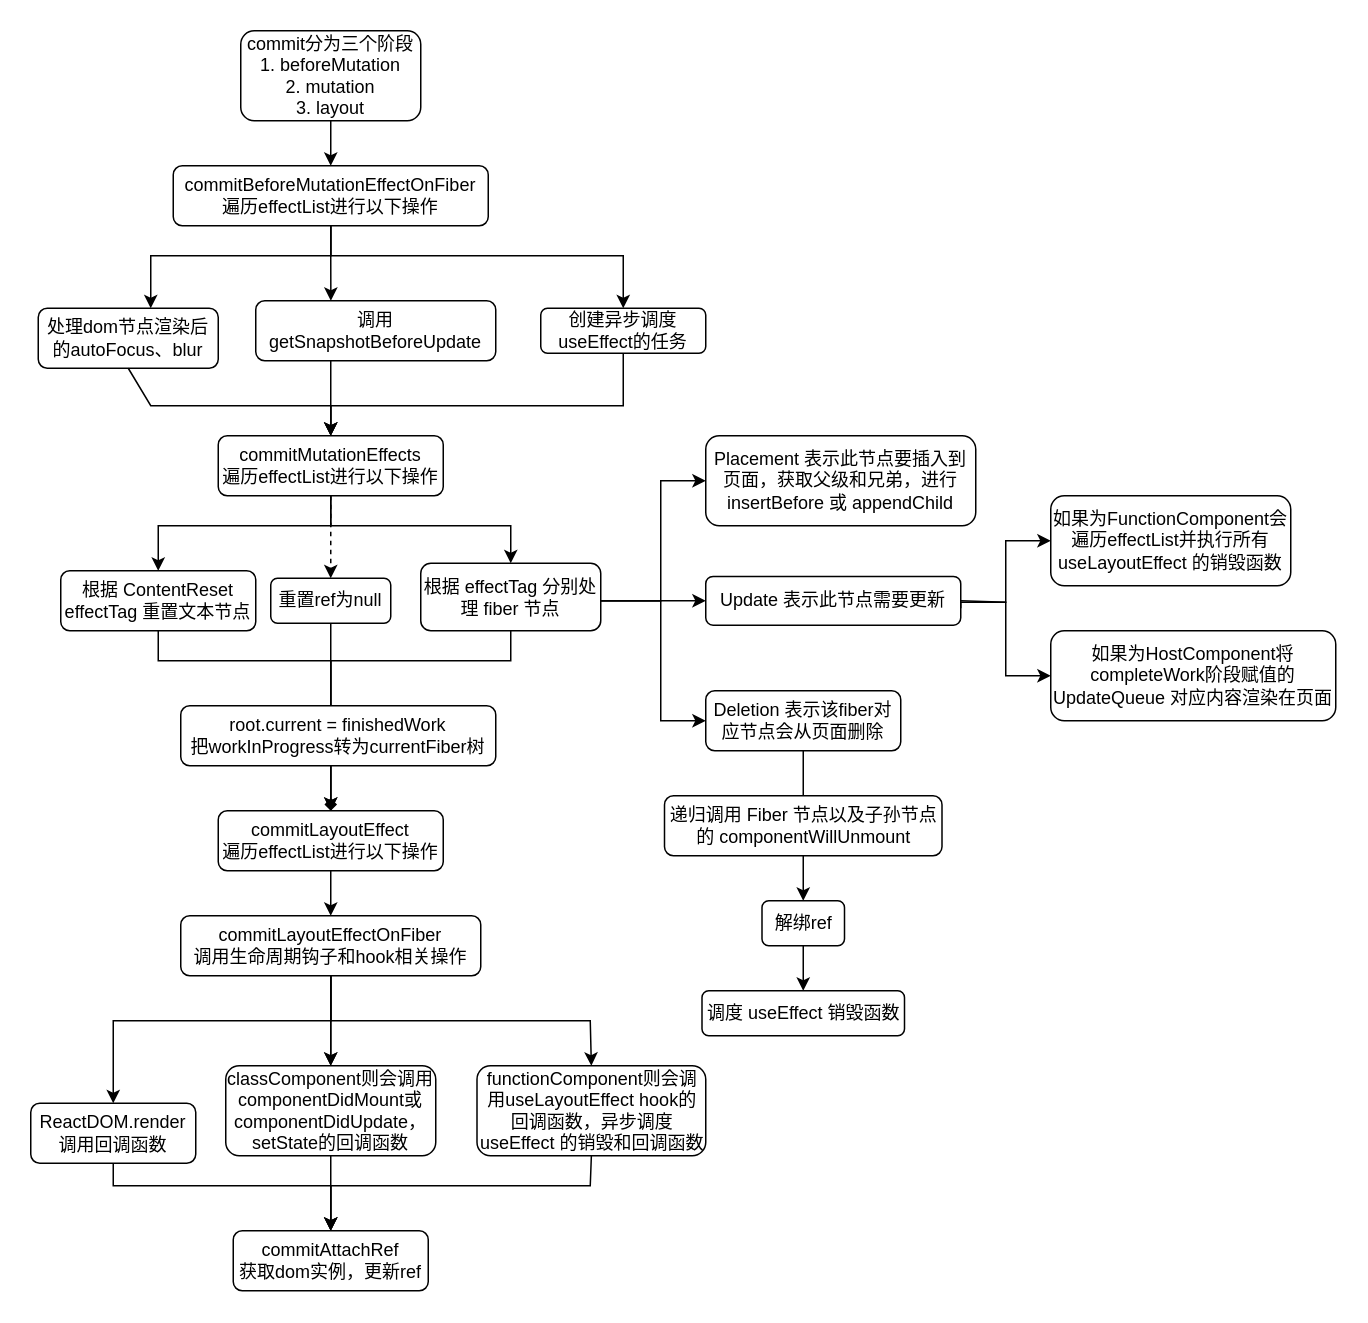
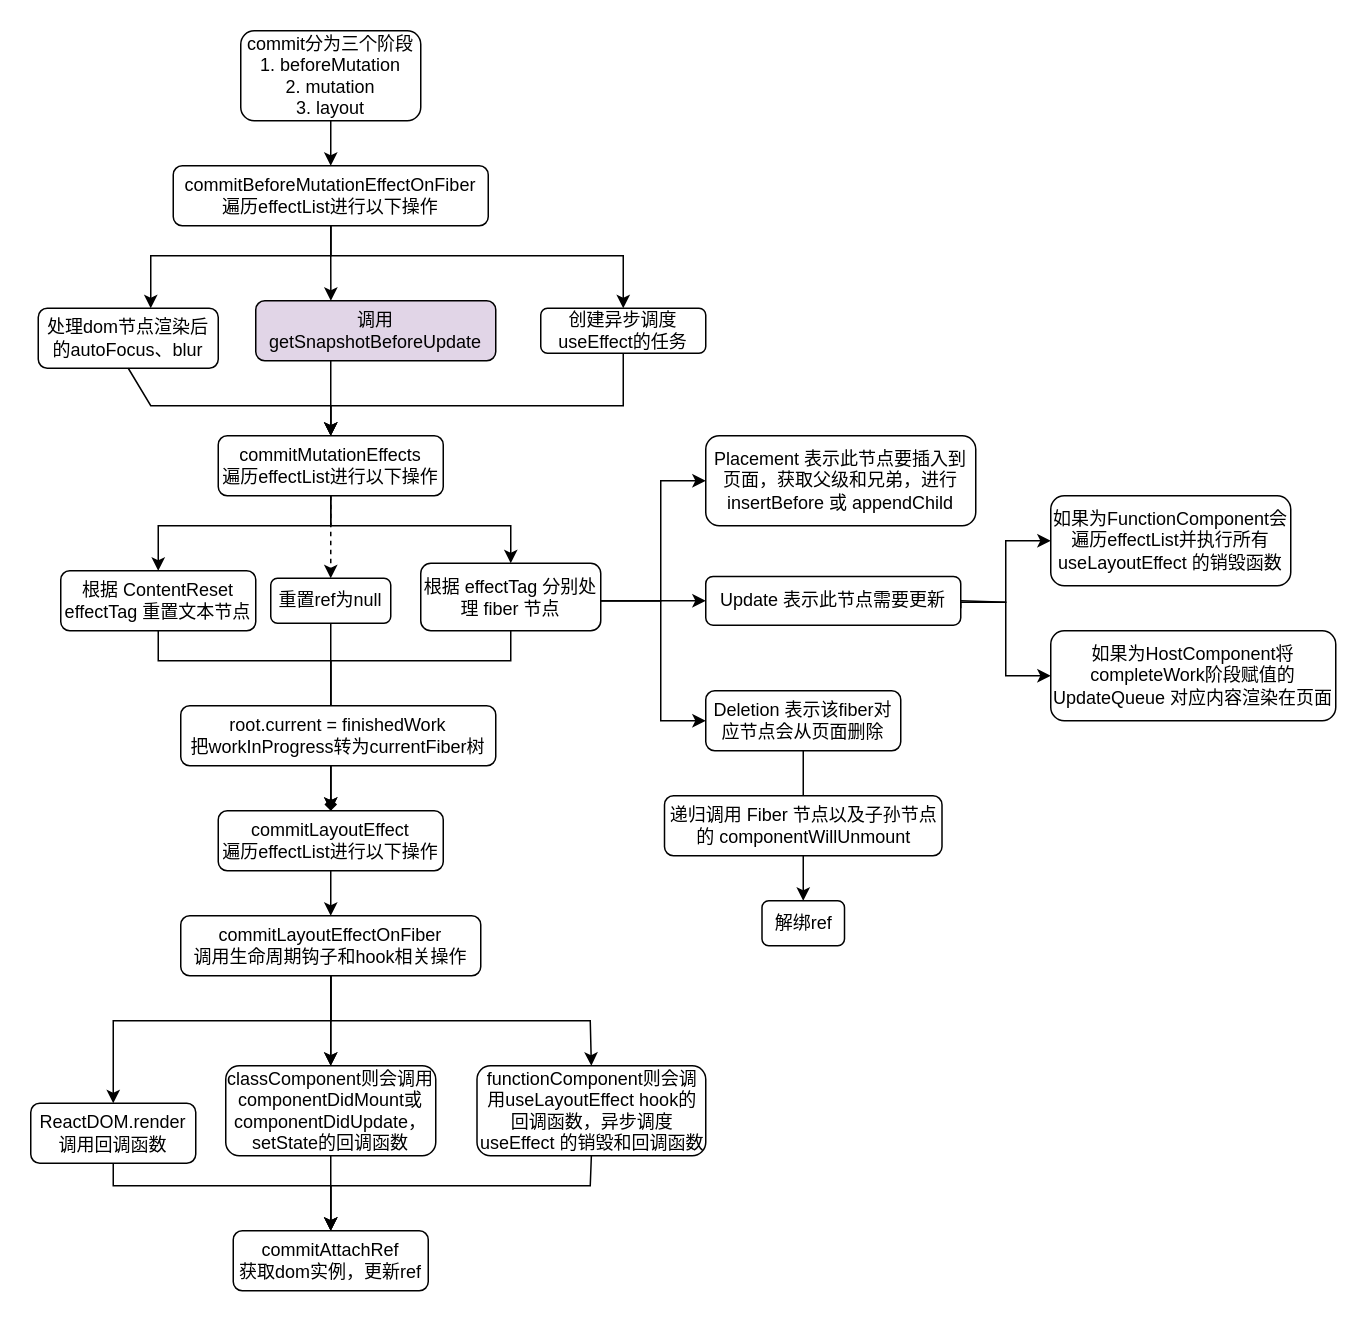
(376, 331) -> (376, 331)
(803, 974) -> none
(803, 1013) -> none
